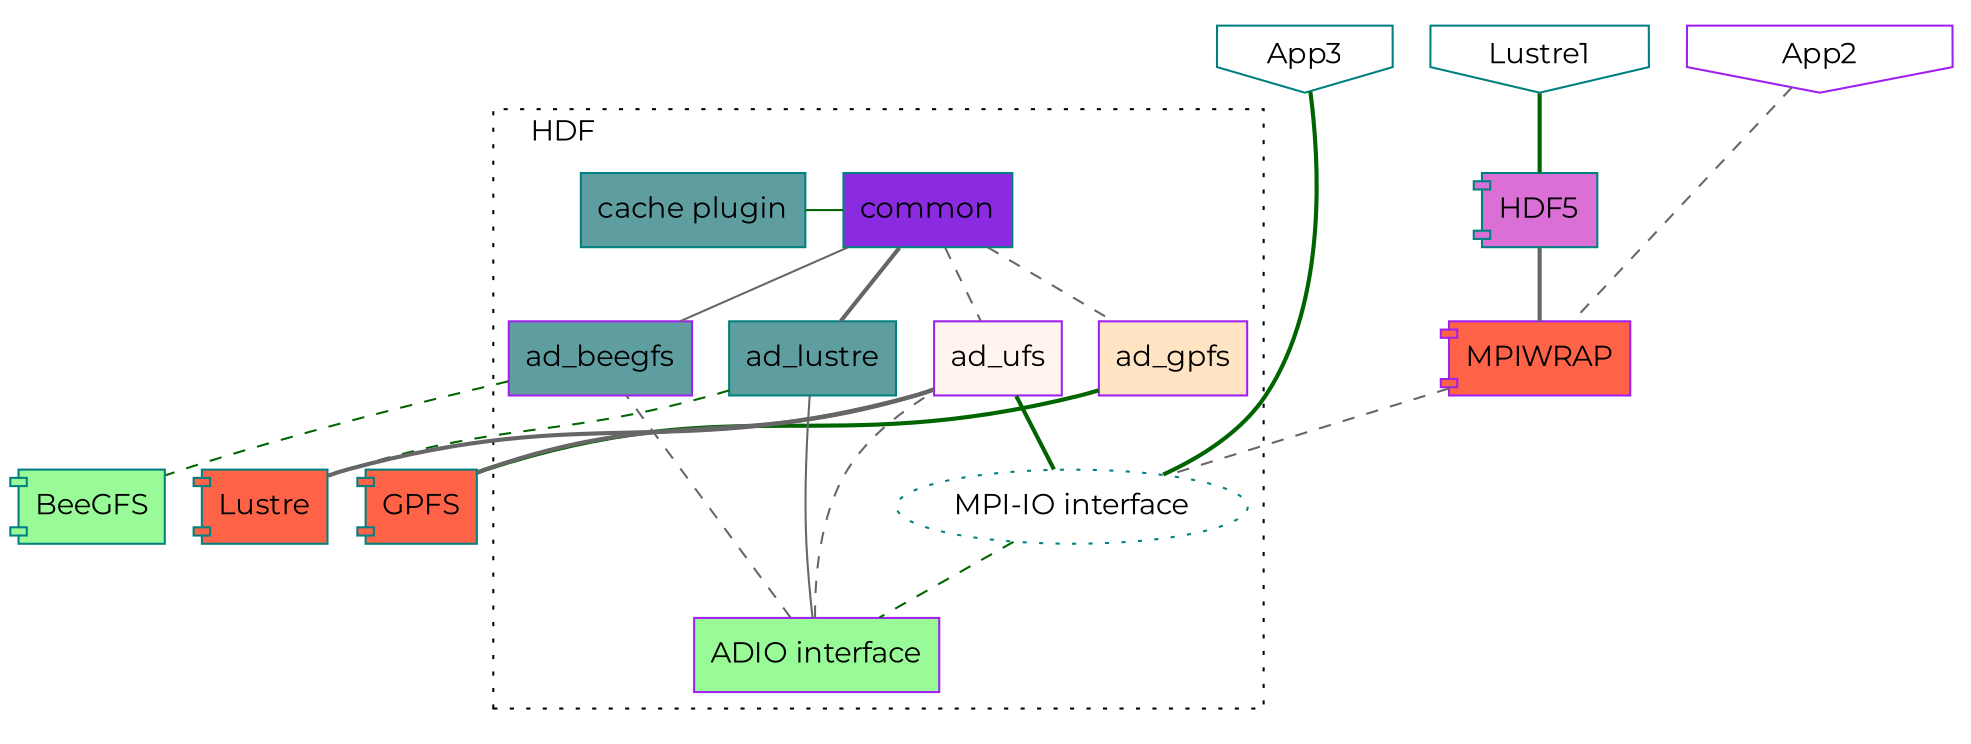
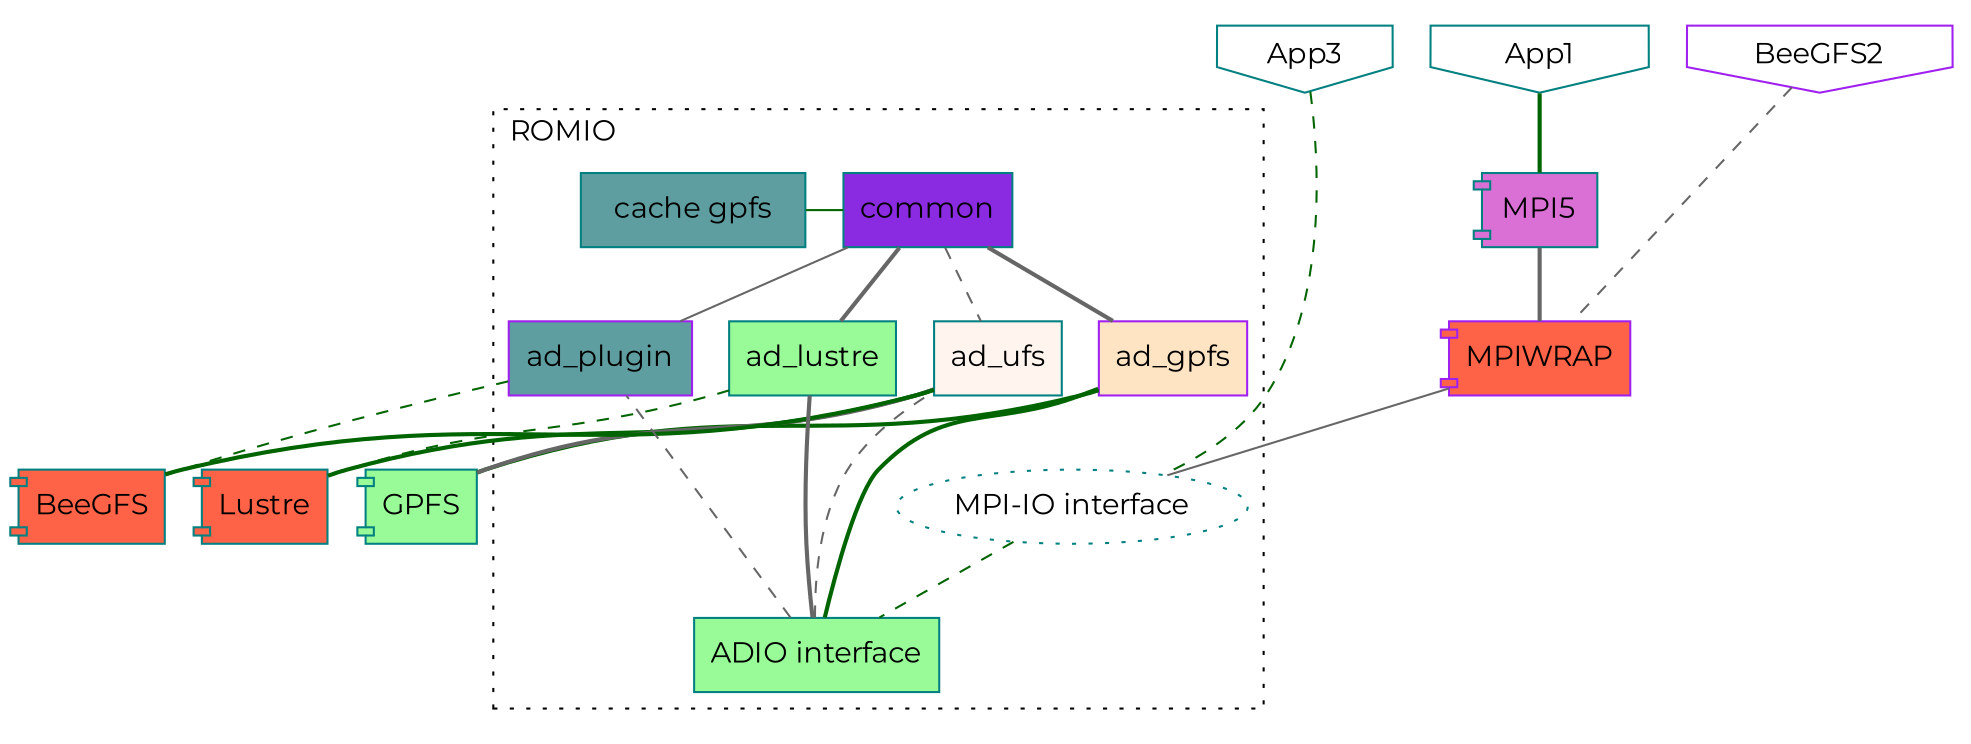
(1540, 56) -> (1540, 56)
(1820, 56) -> (1820, 56)
(563, 133) -> (563, 133)
(693, 210) -> (693, 210)
(1540, 210) -> (1540, 210)
(1050, 284) -> (1050, 284)
(1302, 312) -> (1302, 312)
(600, 358) -> (600, 358)
(813, 358) -> (813, 358)
(998, 358) -> (998, 358)
(1308, 432) -> (1308, 432)
(631, 433) -> (631, 433)
(1035, 433) -> (414, 436)
none -> (909, 444)
(92, 507) -> (92, 507)
(421, 507) -> (421, 507)
(806, 507) -> (806, 507)
(817, 655) -> (817, 655)
